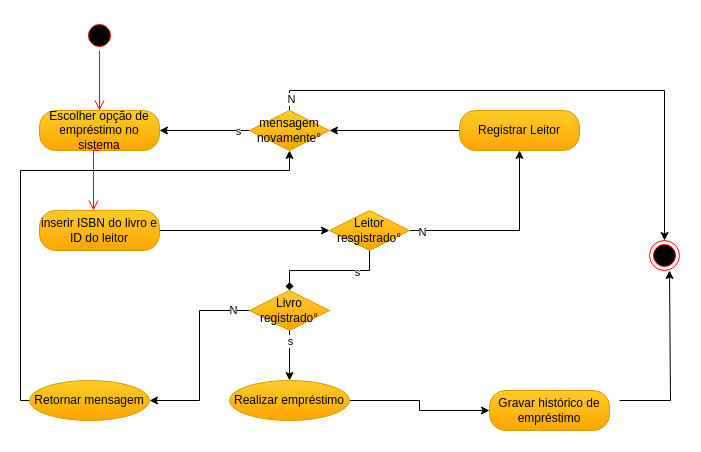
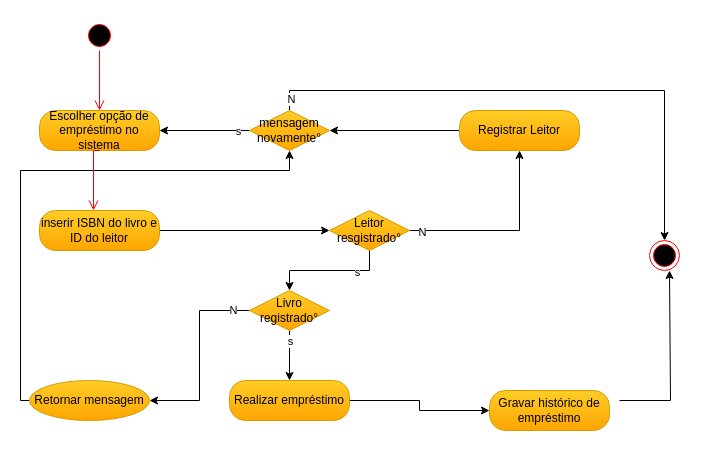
(290, 281) -> (290, 282)
(290, 401) -> (290, 401)
